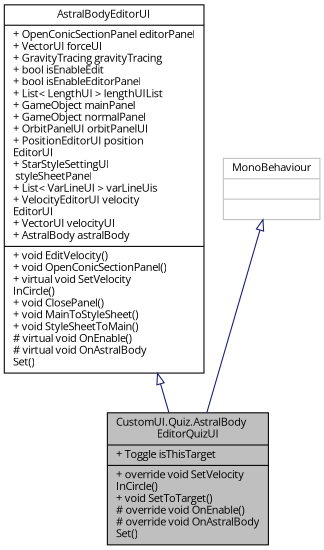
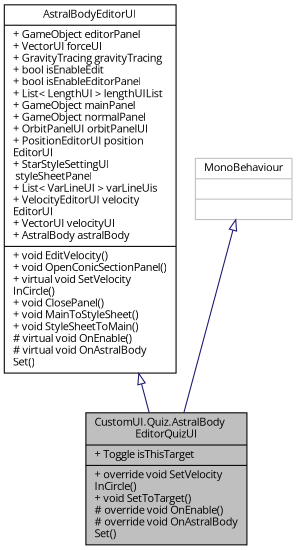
(104, 35) -> (77, 35)
